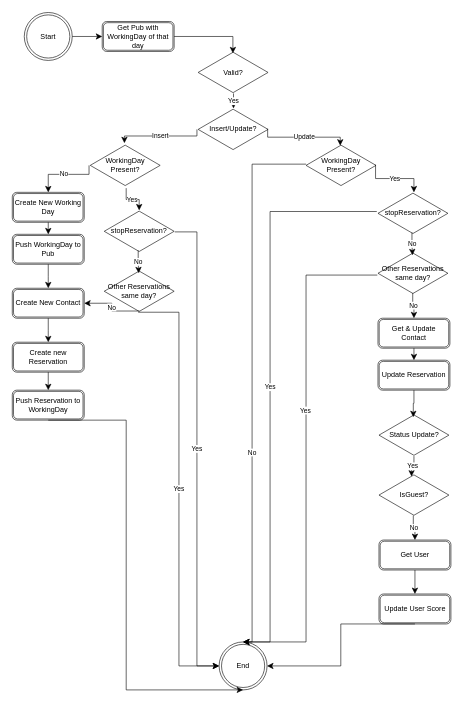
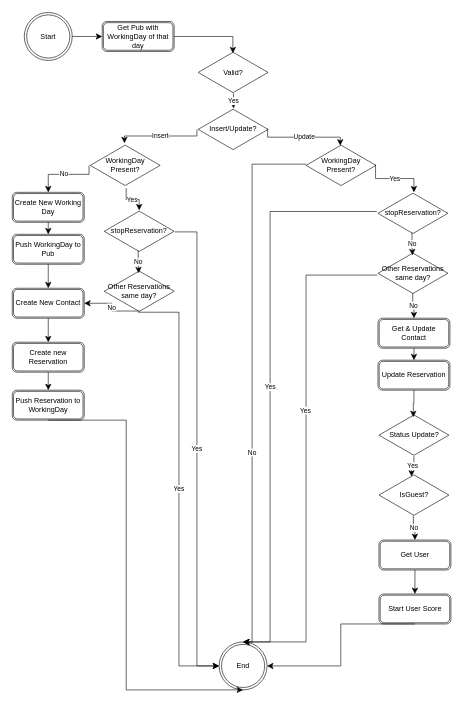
(416, 609) -> (416, 609)
